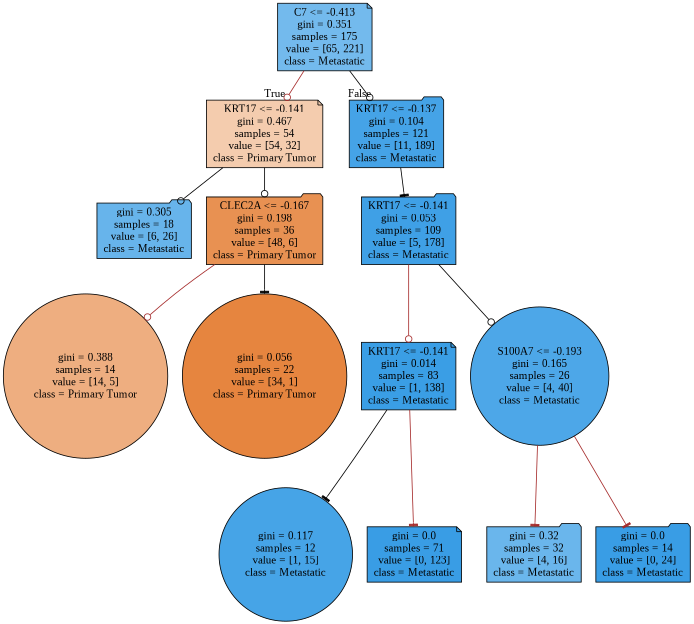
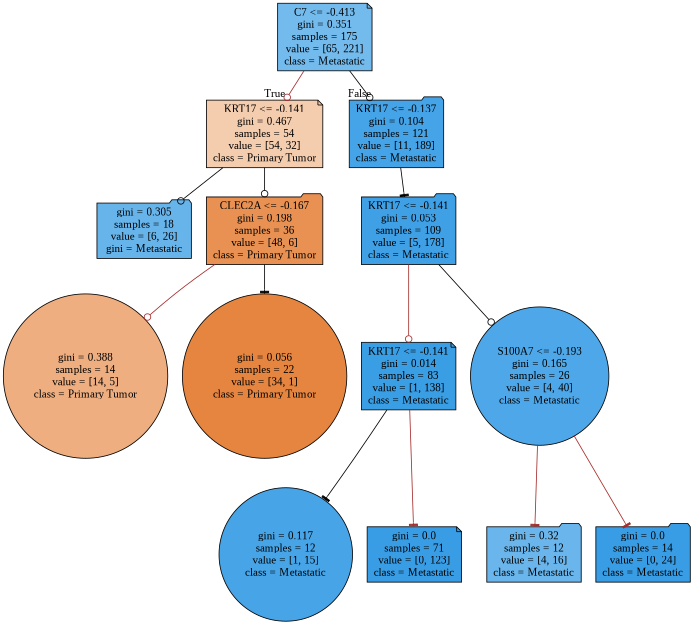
(144, 231) -> (144, 231)
(534, 554) -> (534, 554)
